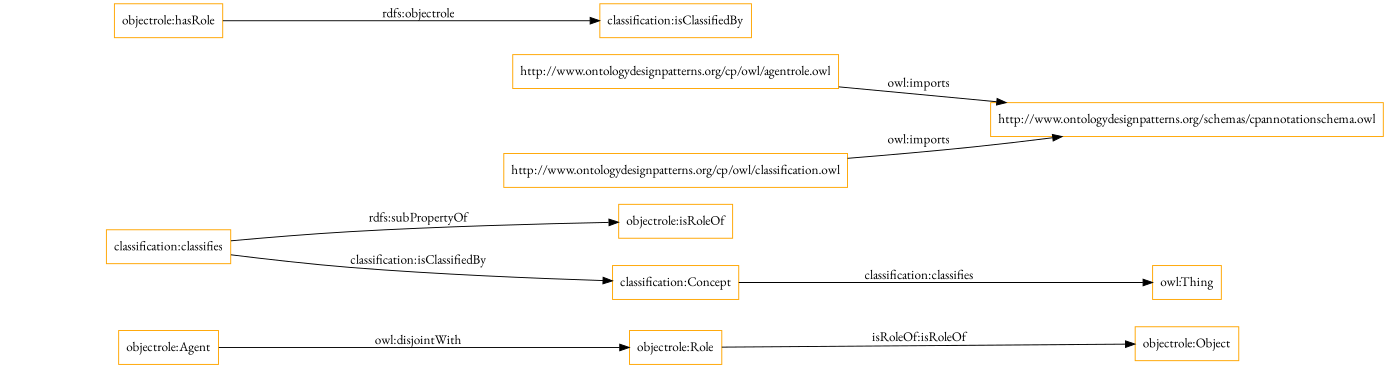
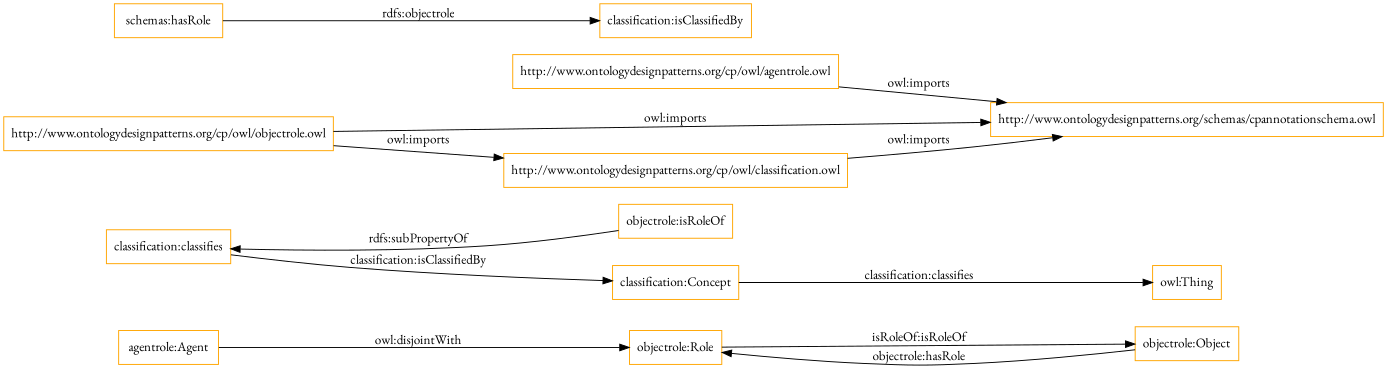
(169, 21) -> (169, 21)
none -> (169, 134)
(420, 228) -> (430, 249)
(169, 347) -> (169, 347)
none -> (933, 365)
